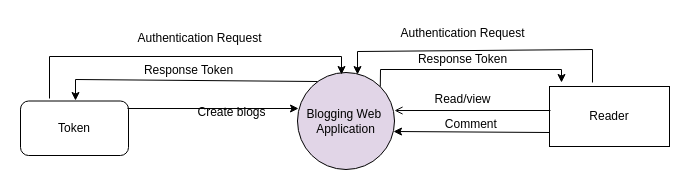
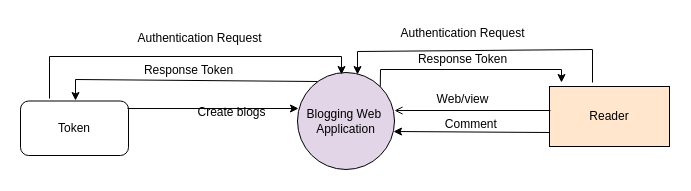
(463, 100) -> (463, 100)
(610, 117) -> (610, 117)
